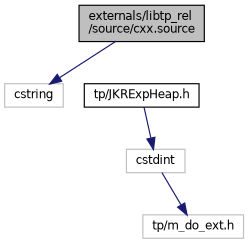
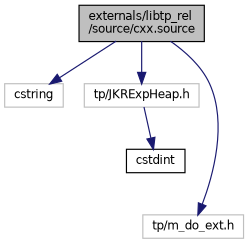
none -> (142, 57)
(142, 95) -> (142, 95)
(156, 161) -> (156, 161)
(171, 189) -> (218, 115)
